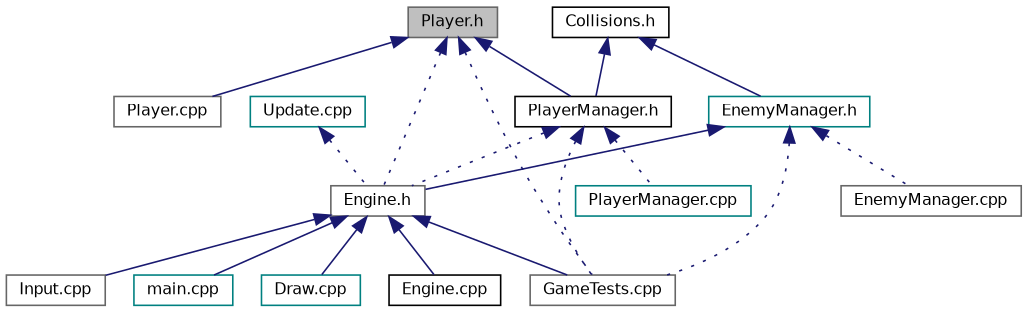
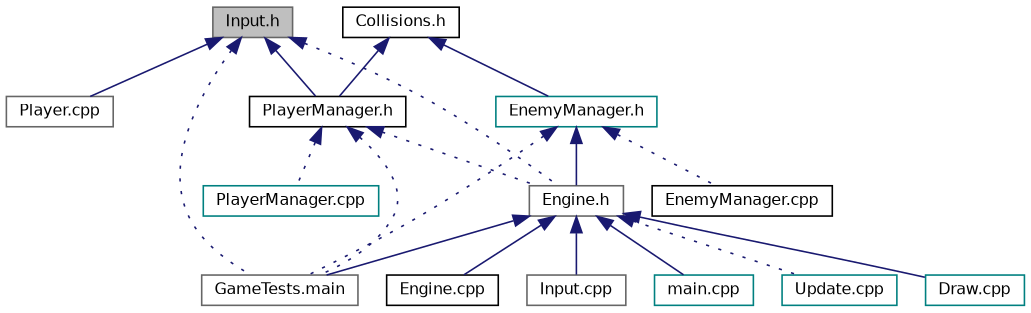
(453, 22) -> (253, 22)
(348, 163) -> (716, 248)
(931, 201) -> (742, 201)
(603, 290) -> (280, 290)
